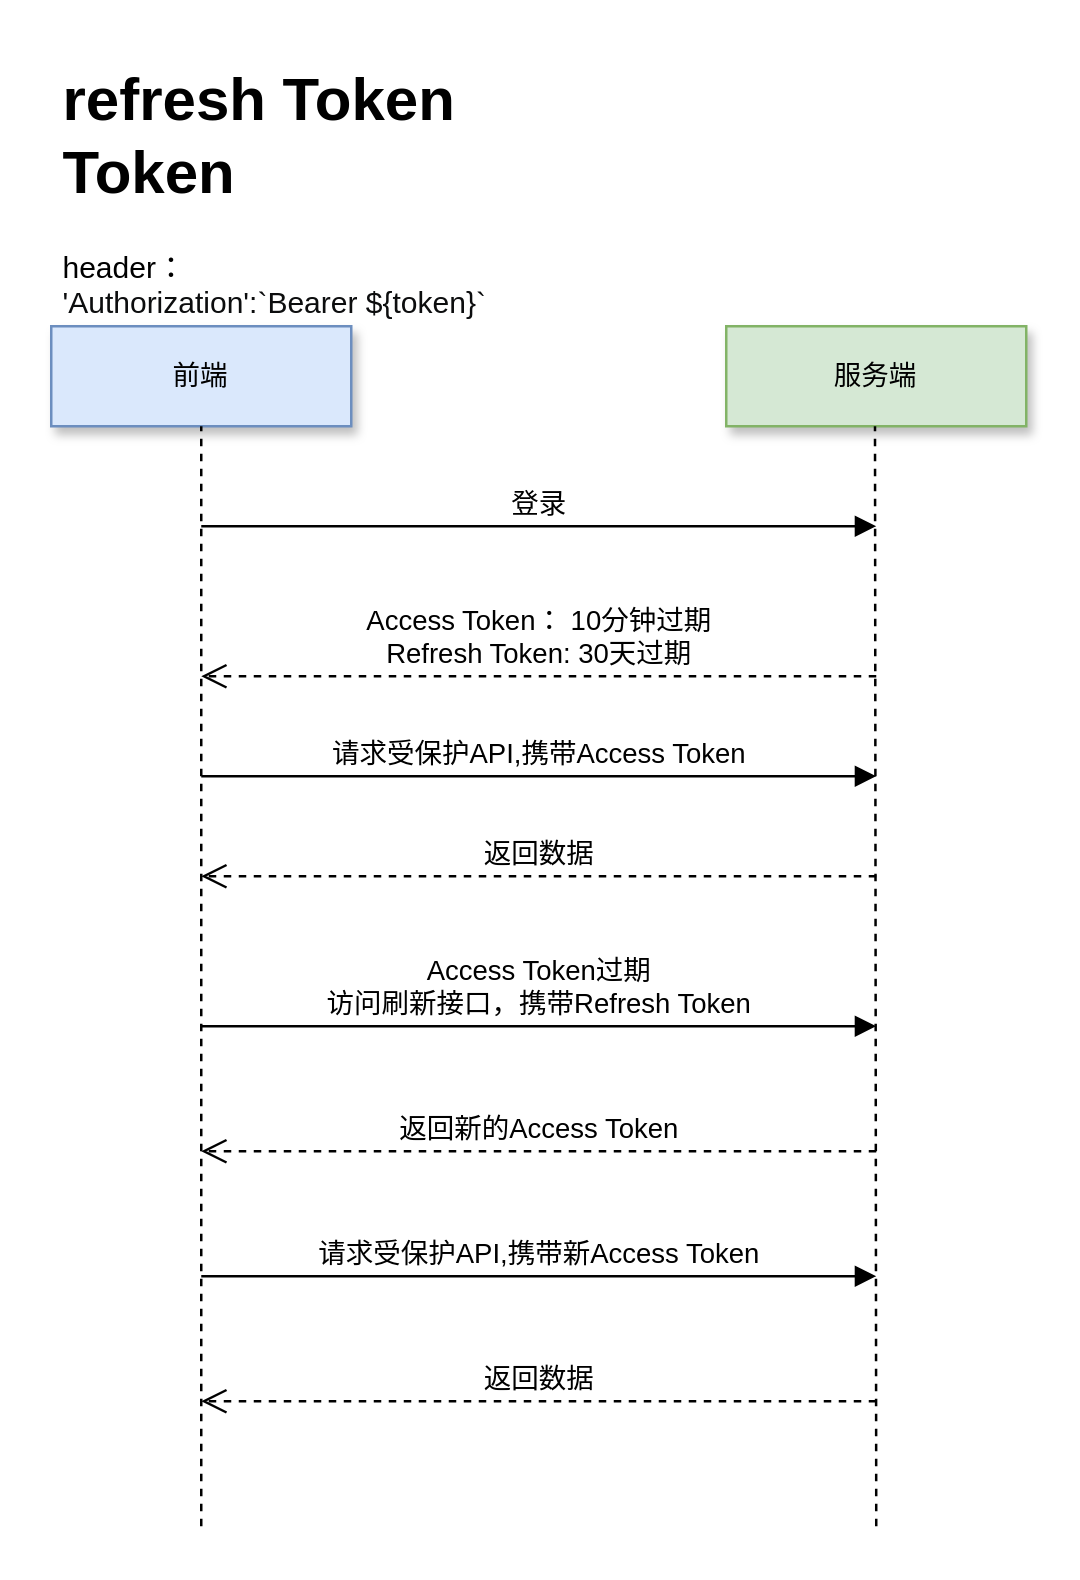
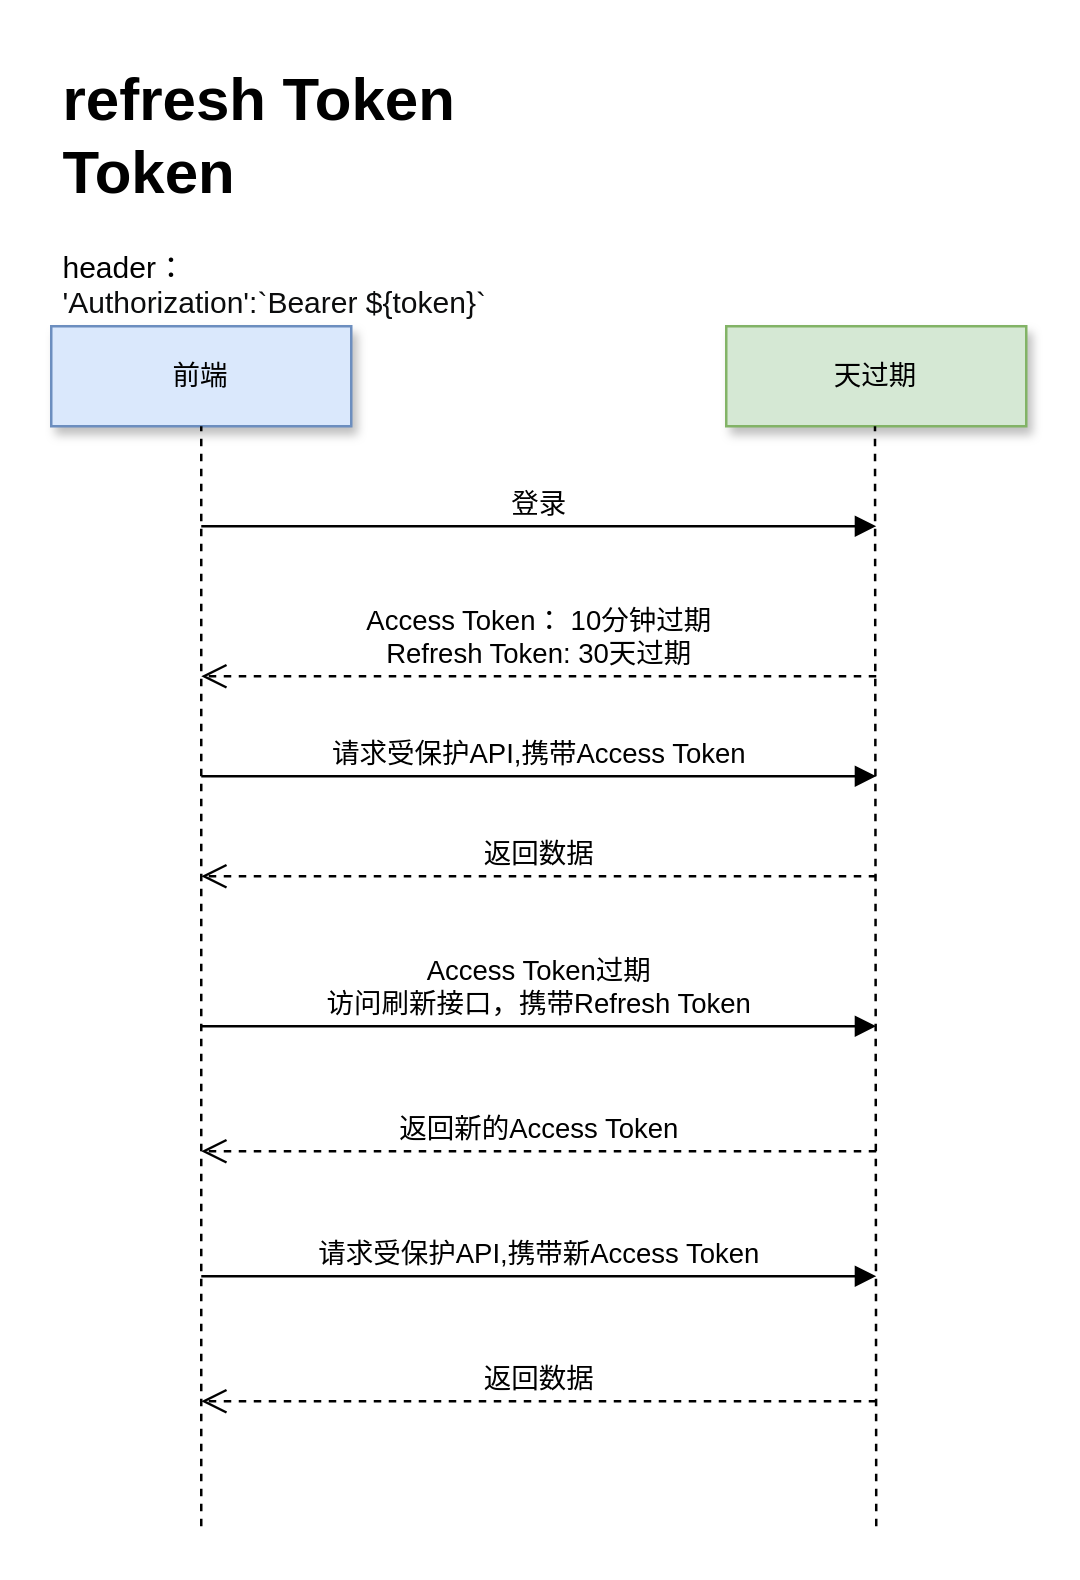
(876, 376) -> (876, 376)
